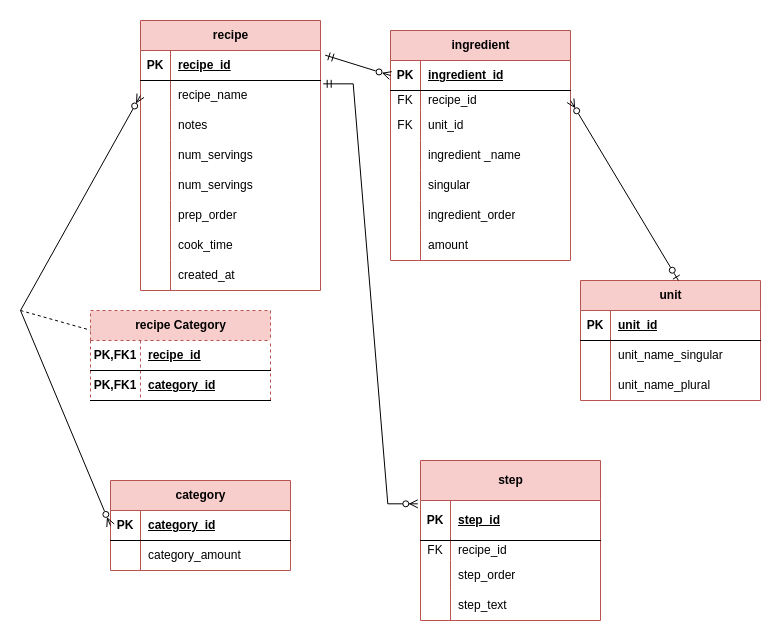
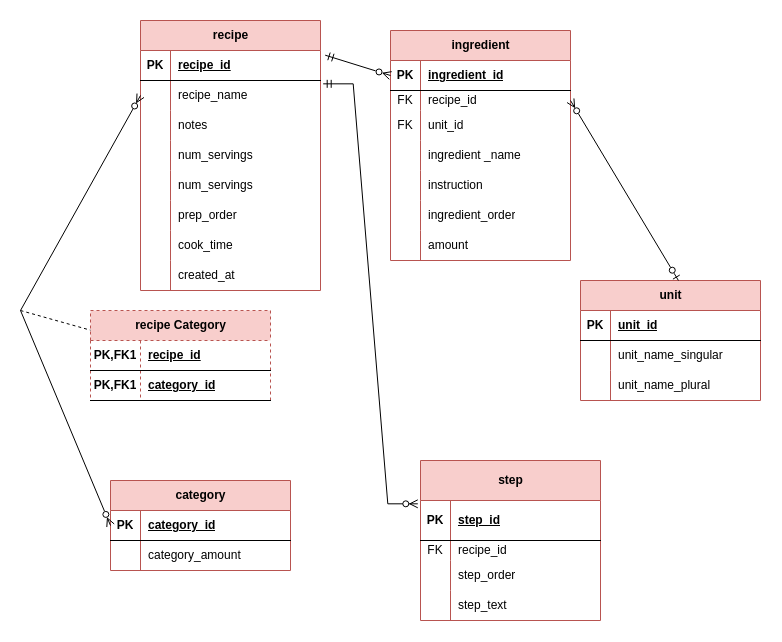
(452, 186) -> (462, 186)
